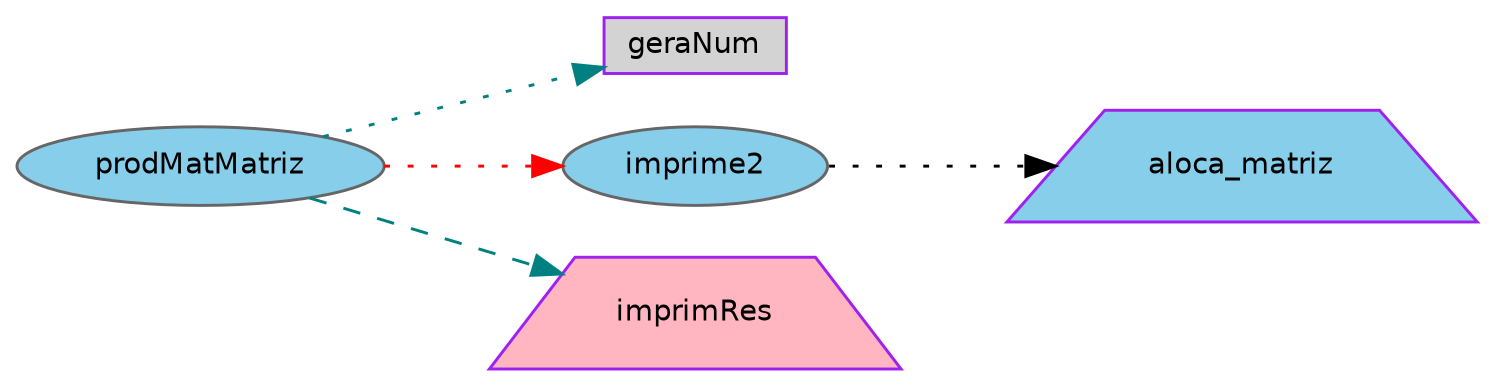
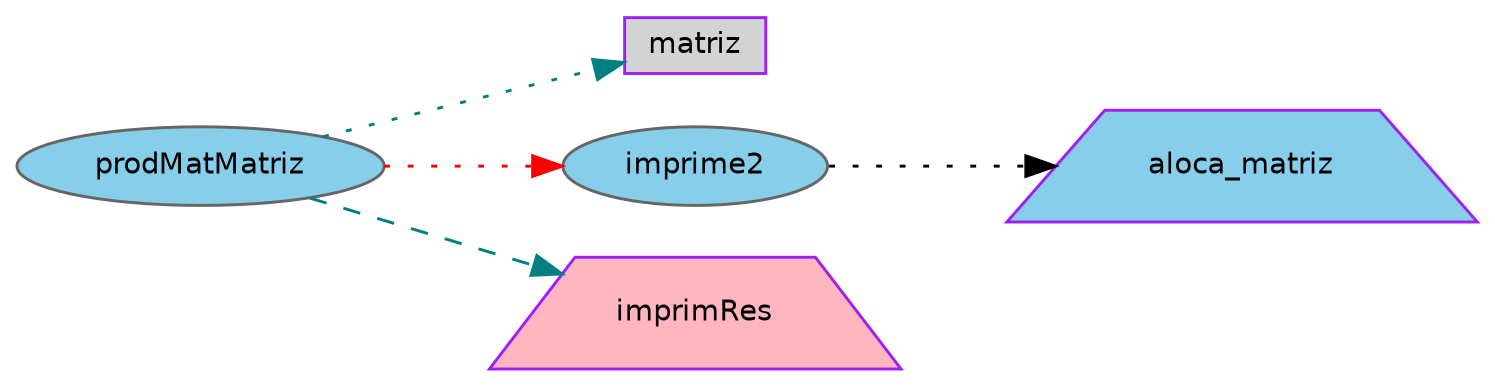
(695, 46) -> (695, 46)
